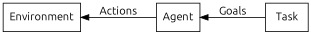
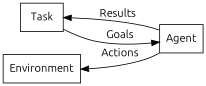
none -> (116, 21)
